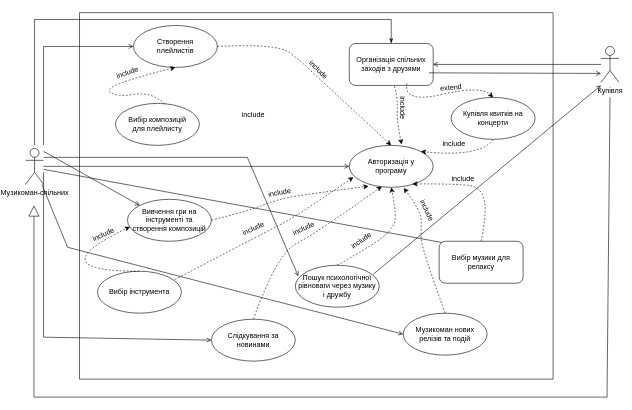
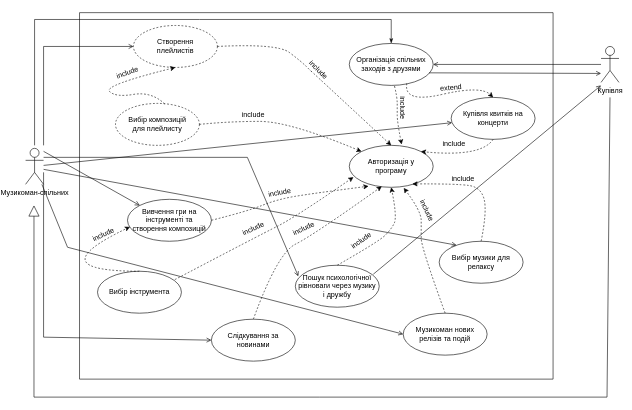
(176, 47) -> (176, 47)
(392, 65) -> (392, 65)
(158, 125) -> (158, 125)
none -> (317, 135)
(196, 167) -> (296, 139)
(482, 263) -> (482, 263)
